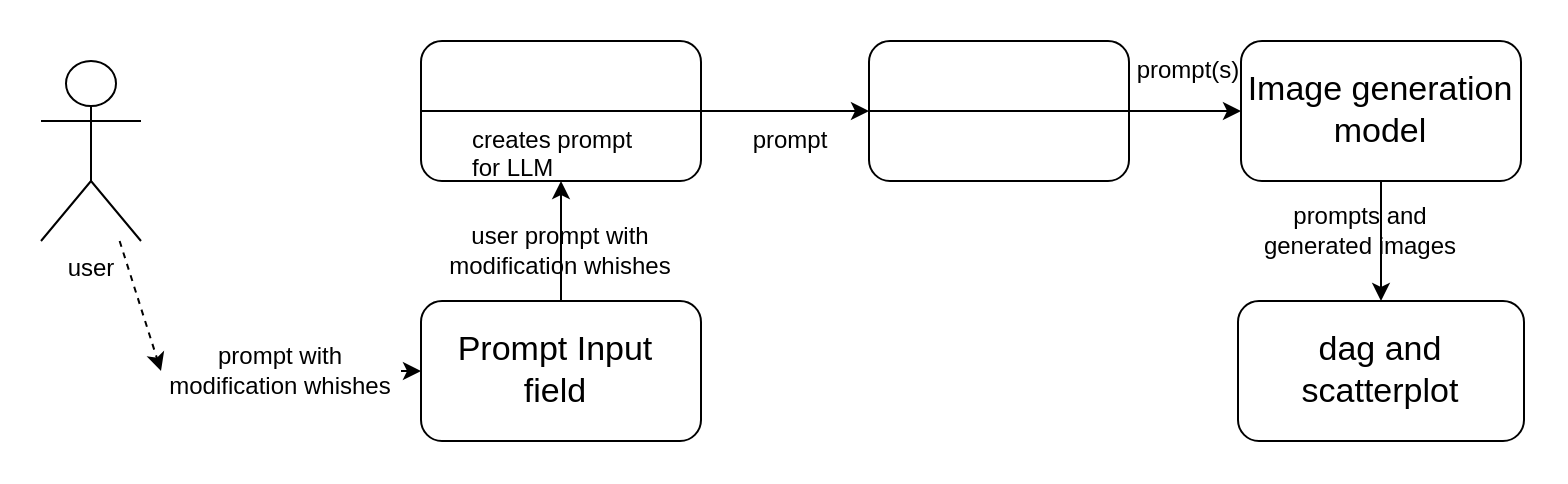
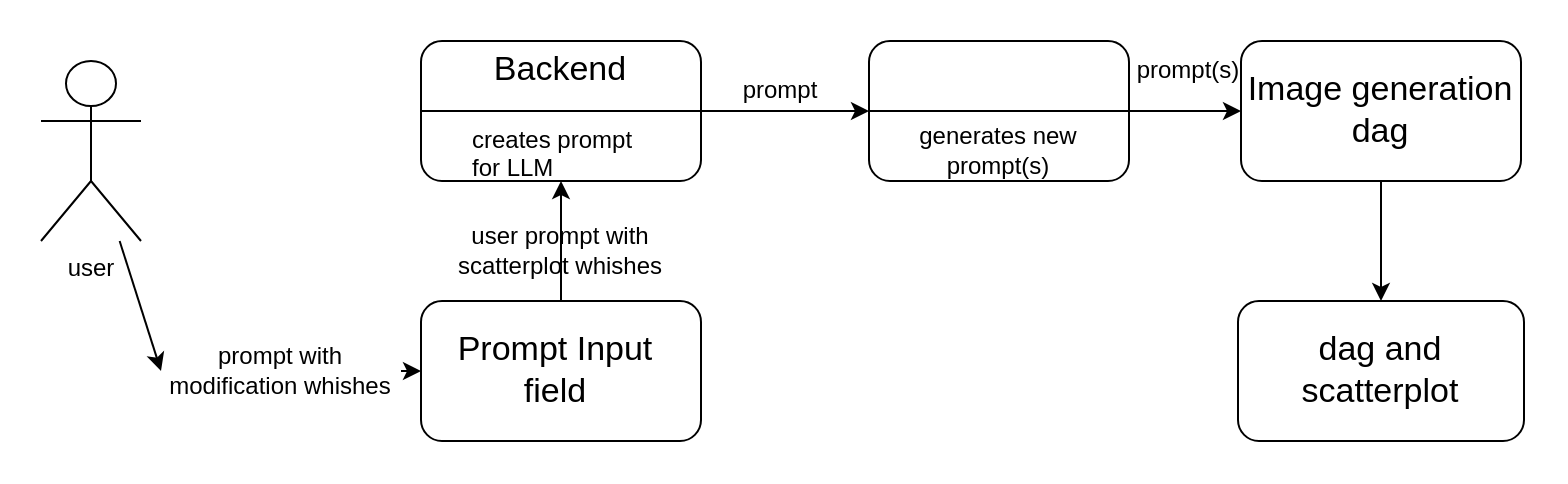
none -> (561, 71)
(1381, 111) -> (1381, 111)
(791, 141) -> (781, 91)
none -> (999, 151)
(1361, 231) -> none
(561, 251) -> (561, 251)
(138, 299) -> (138, 299)
